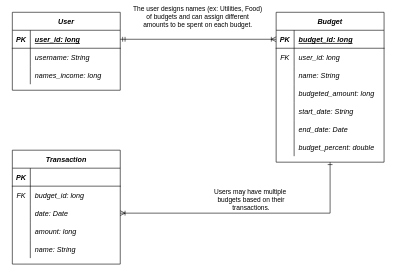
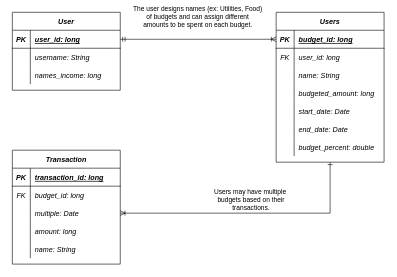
(330, 22) -> (330, 22)
(332, 112) -> (329, 112)
none -> (75, 177)
(53, 214) -> (58, 214)
